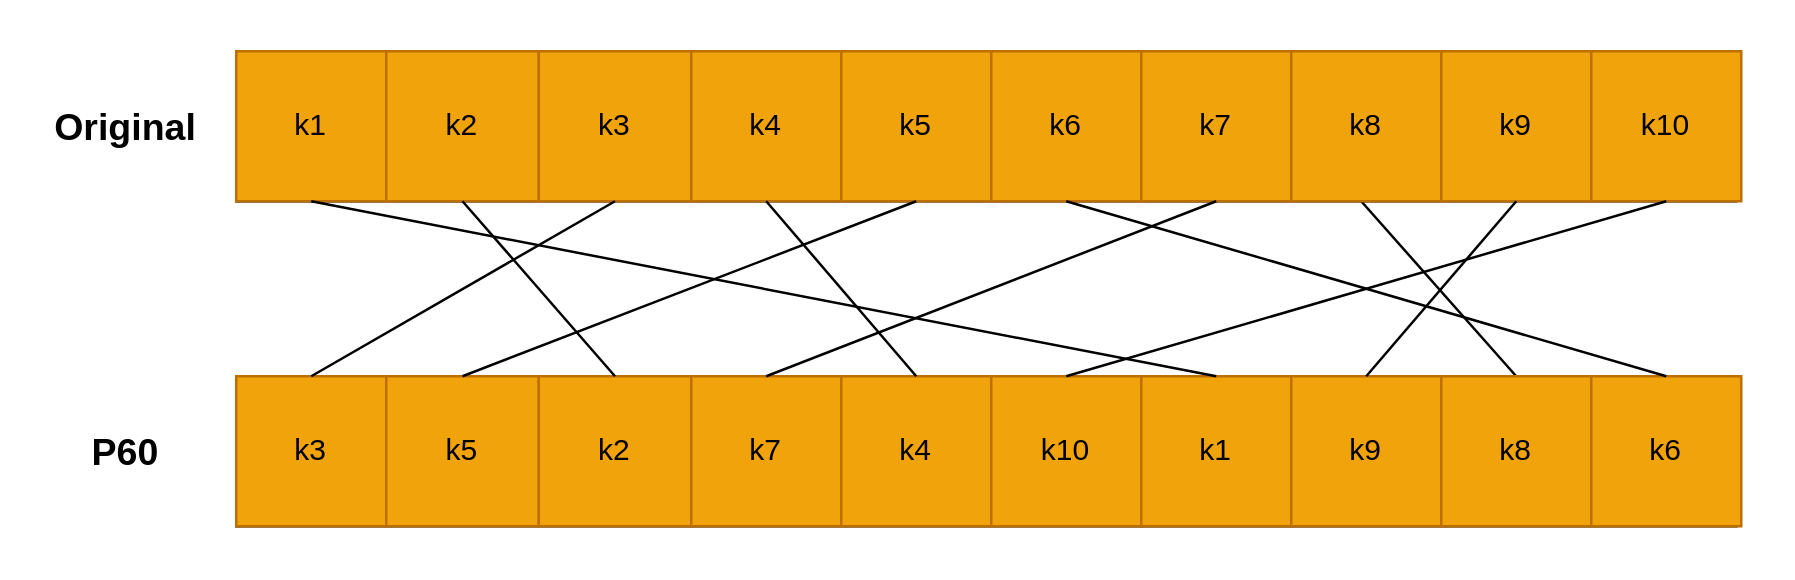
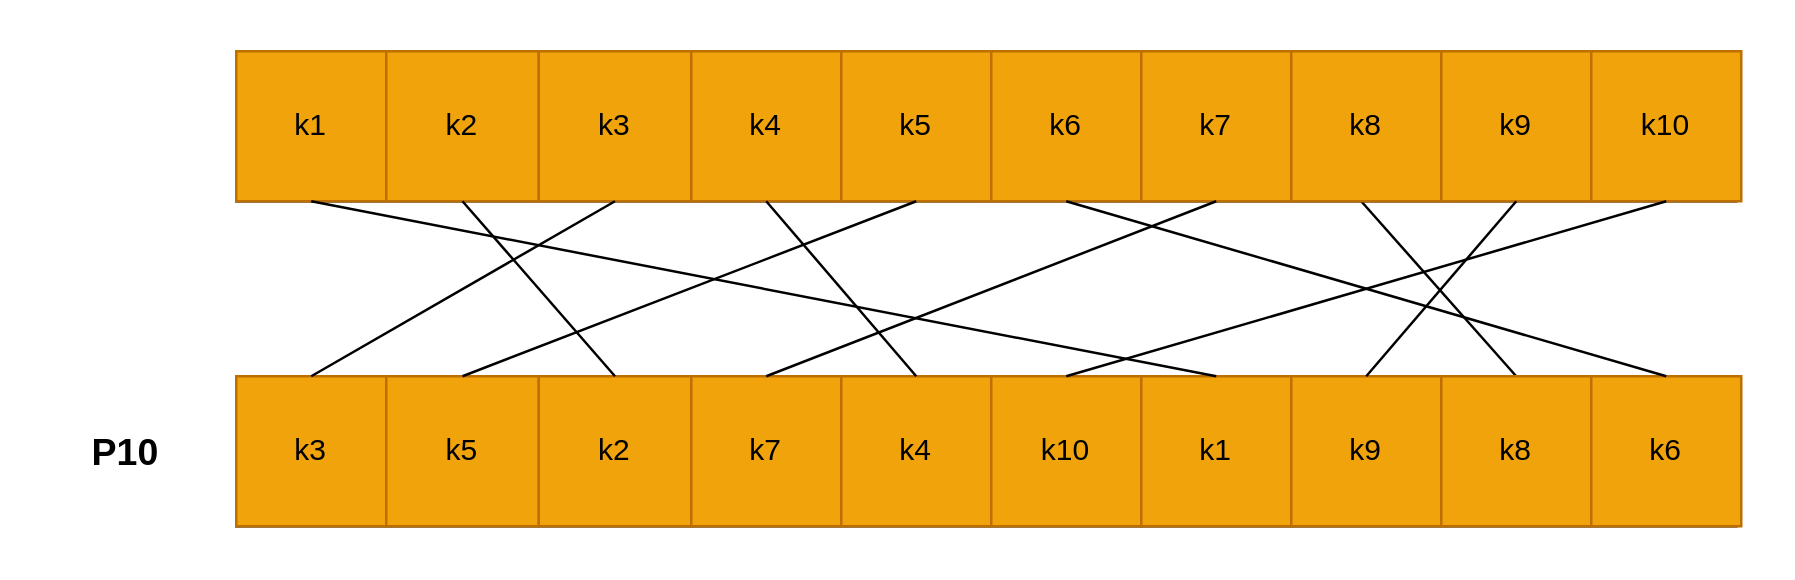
(126, 126) -> none
(126, 451) -> (126, 451)
